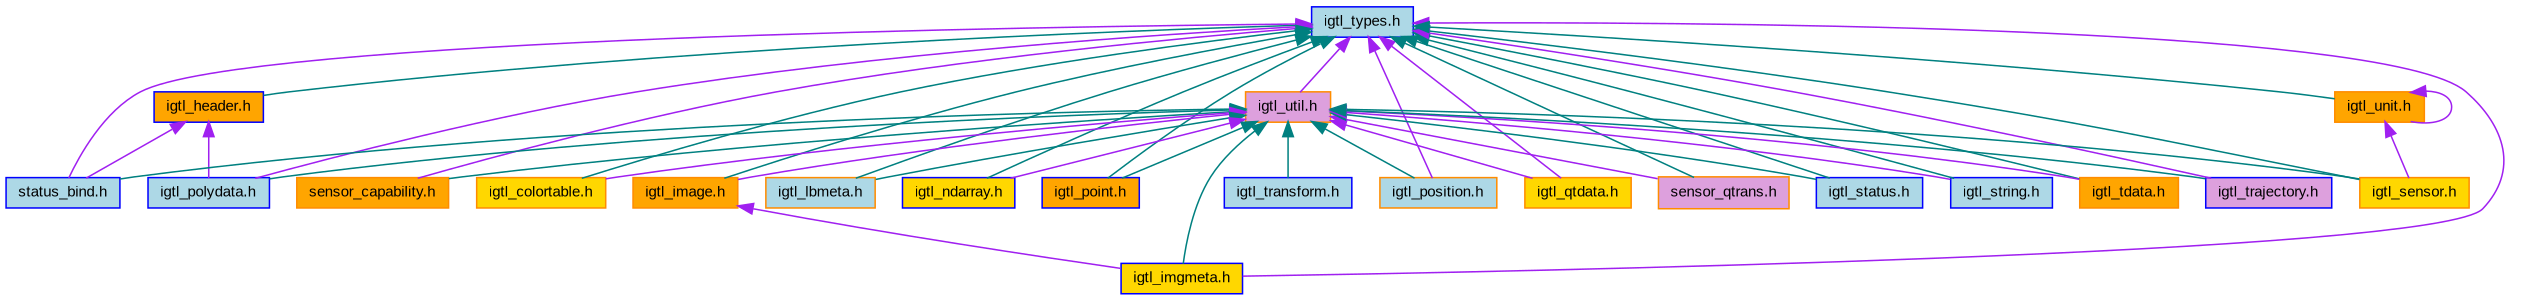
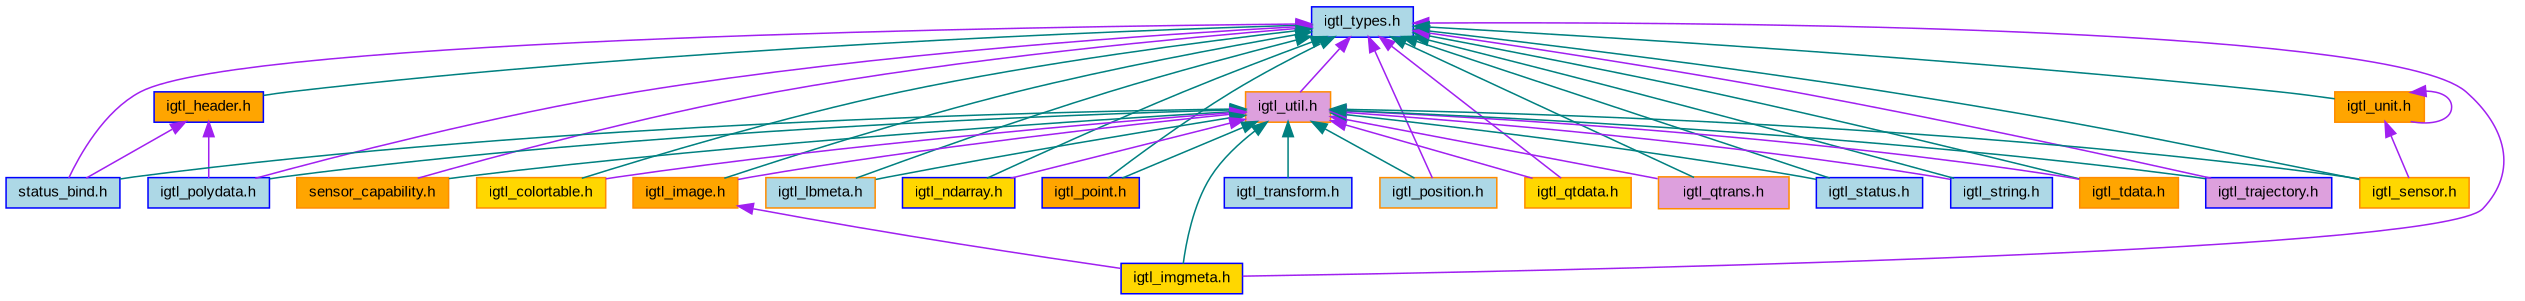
(1724, 193) -> (1724, 193)
